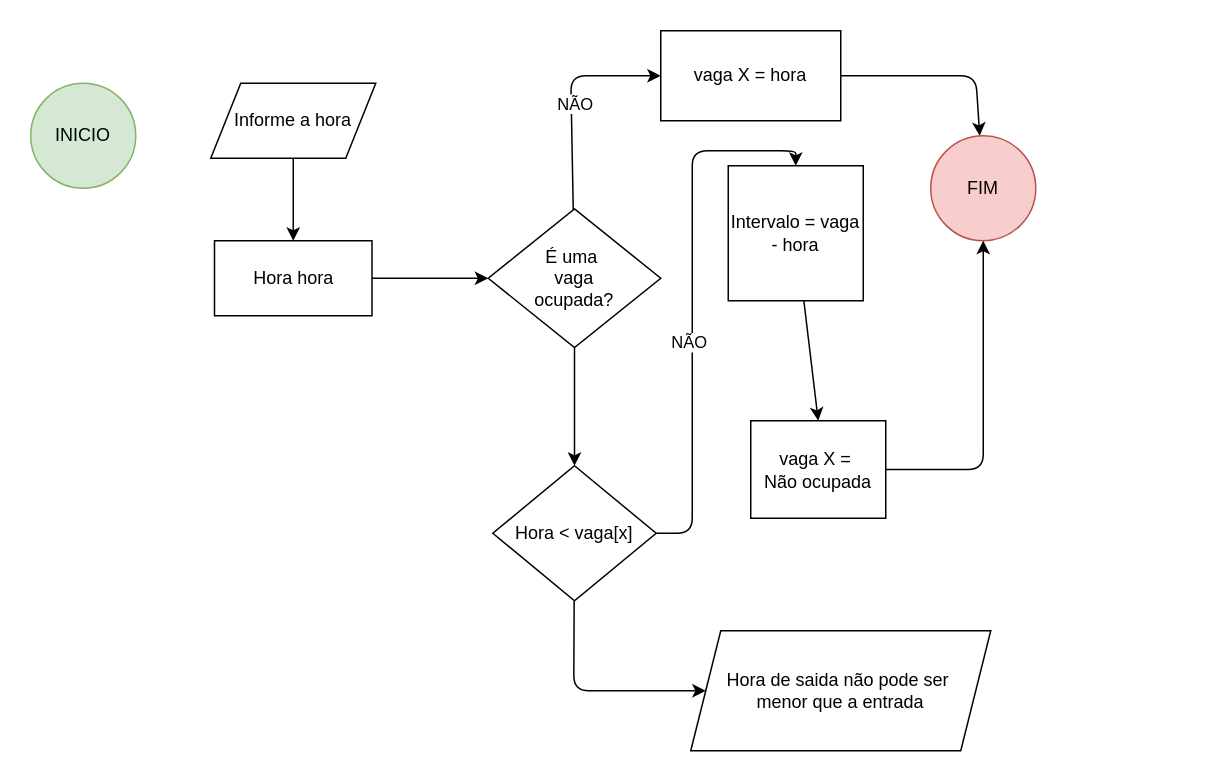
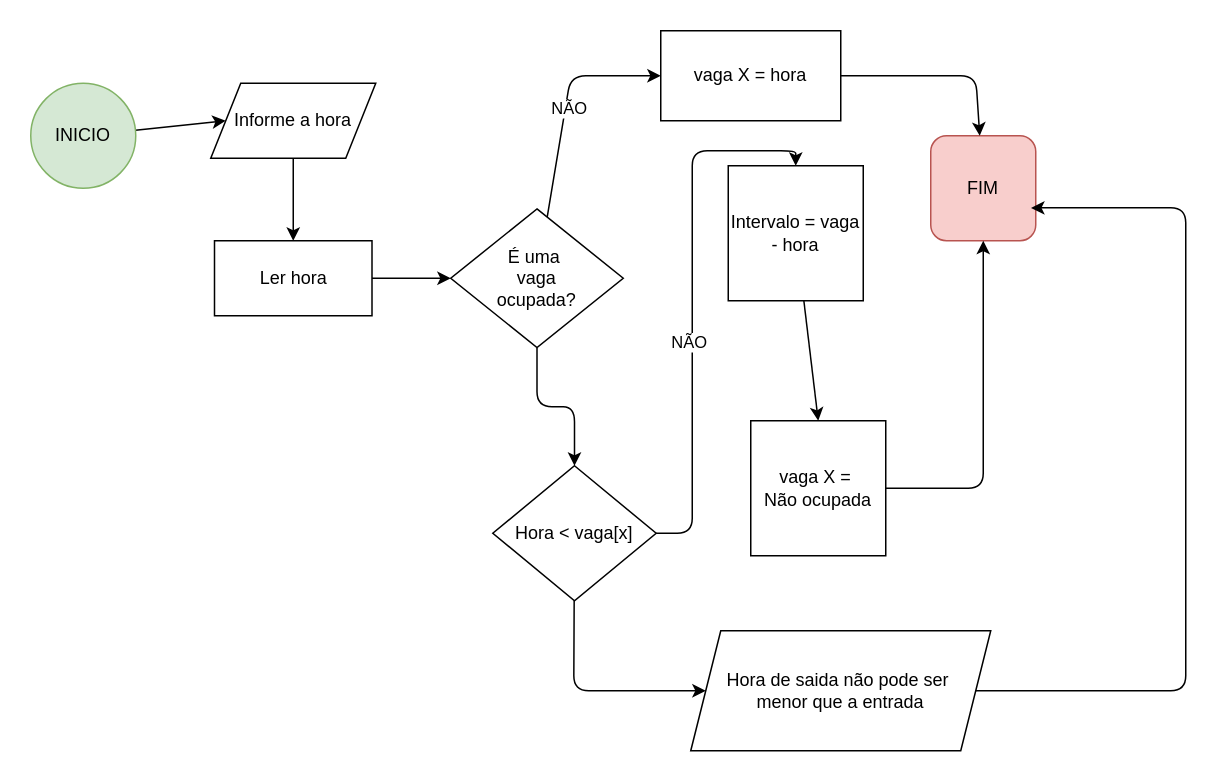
none -> (175, 126)
(983, 188) -> (983, 188)
(294, 278) -> (294, 278)
(575, 278) -> (537, 278)
(818, 470) -> (818, 488)
none -> (1186, 482)
